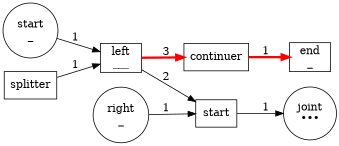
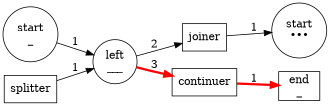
(121, 58) -> (115, 62)
(216, 113) -> (204, 37)
(310, 113) -> (299, 30)
(121, 115) -> none
